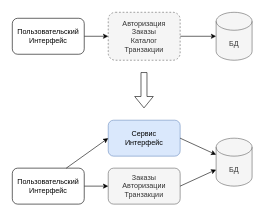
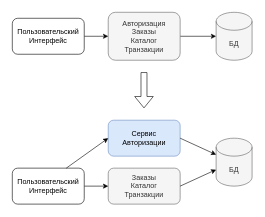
(144, 36) -> (144, 36)
(144, 138) -> (144, 138)
(144, 186) -> (144, 186)
